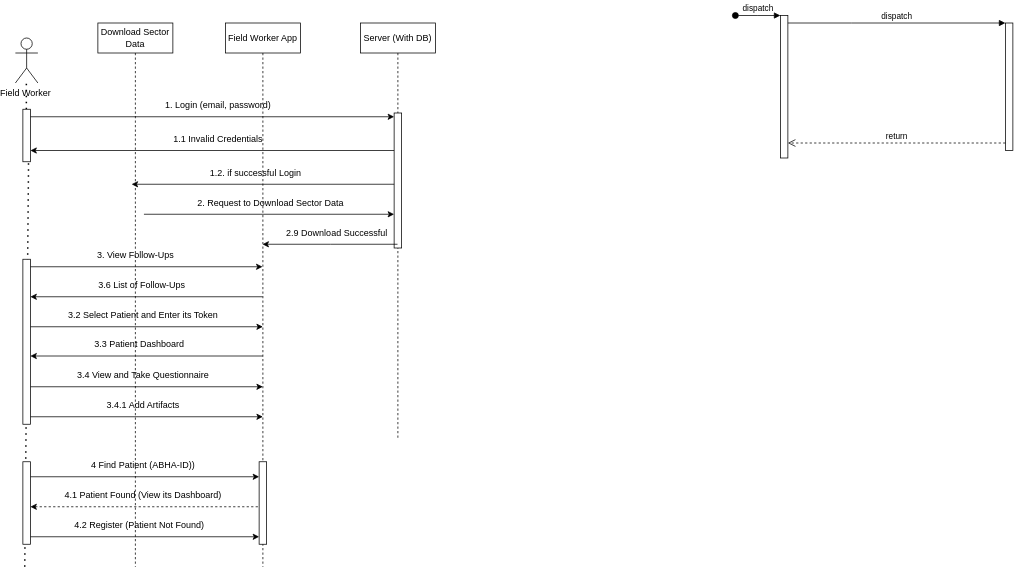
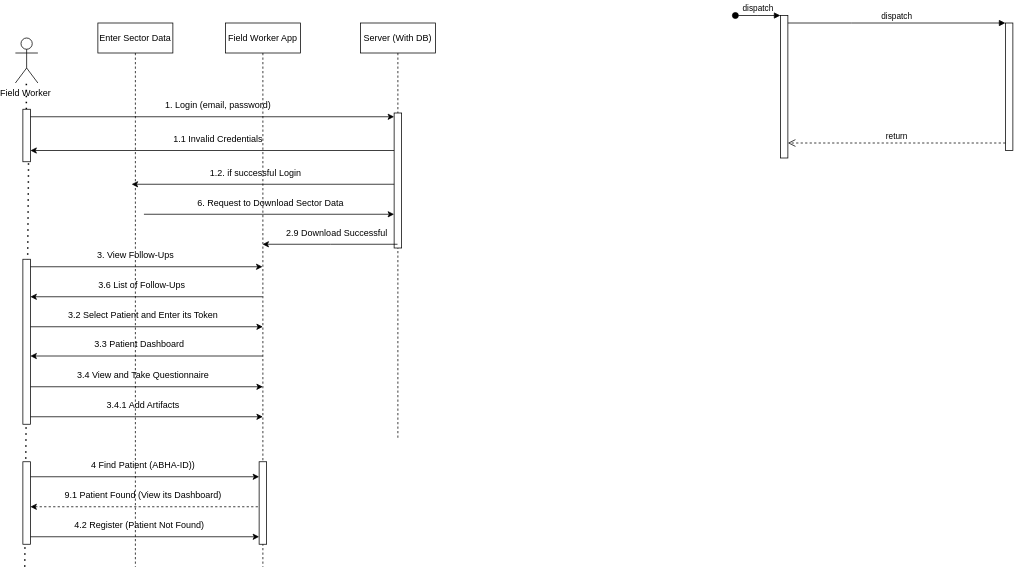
(135, 38) -> (135, 38)
(271, 203) -> (271, 203)
(143, 495) -> (143, 495)
